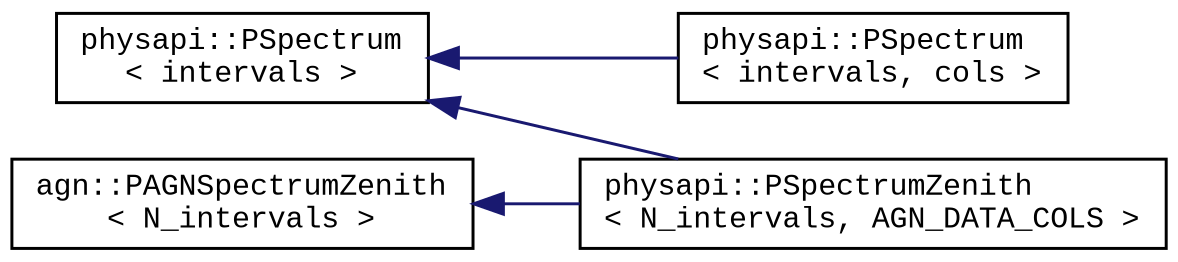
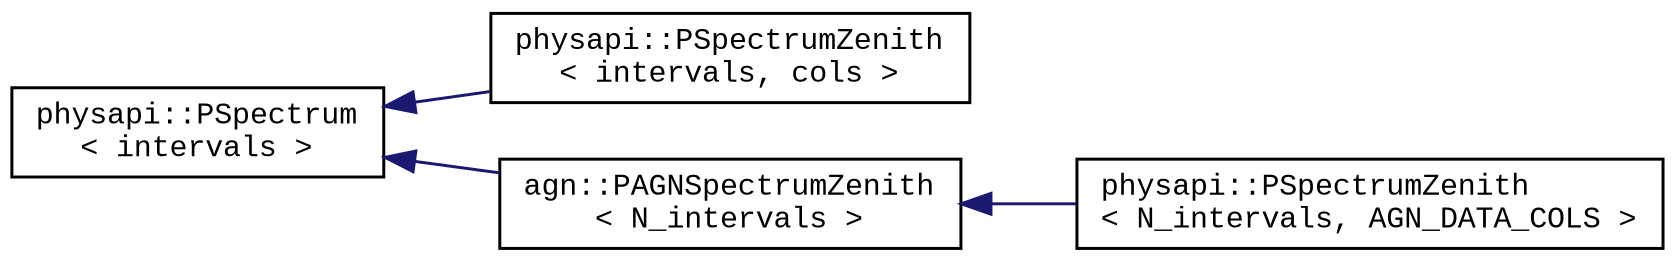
(873, 58) -> (730, 58)
(568, 133) -> (457, 167)
